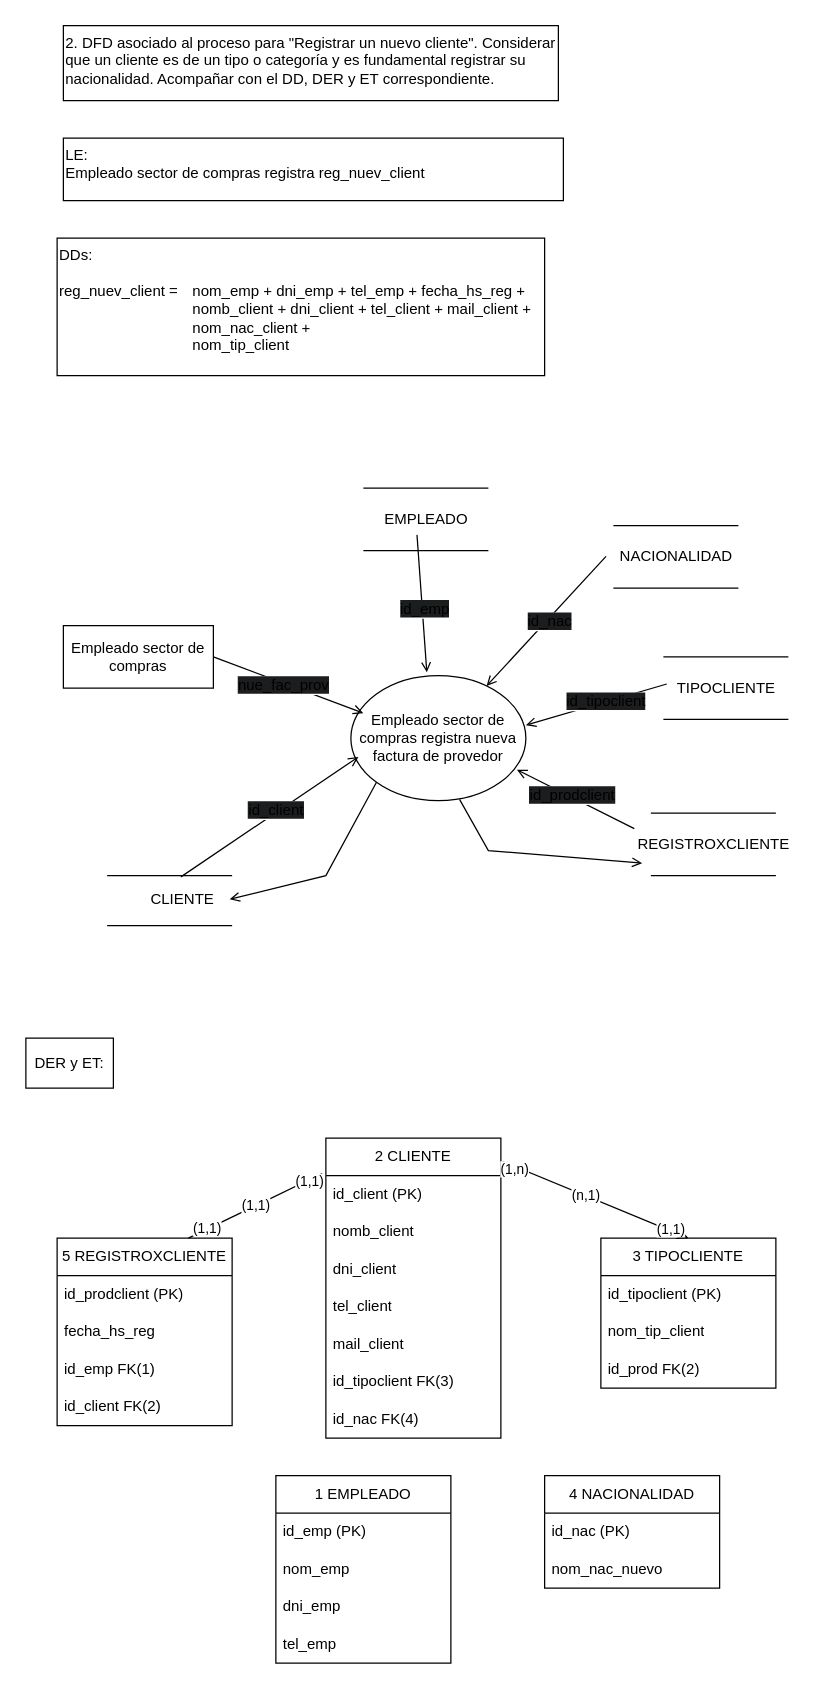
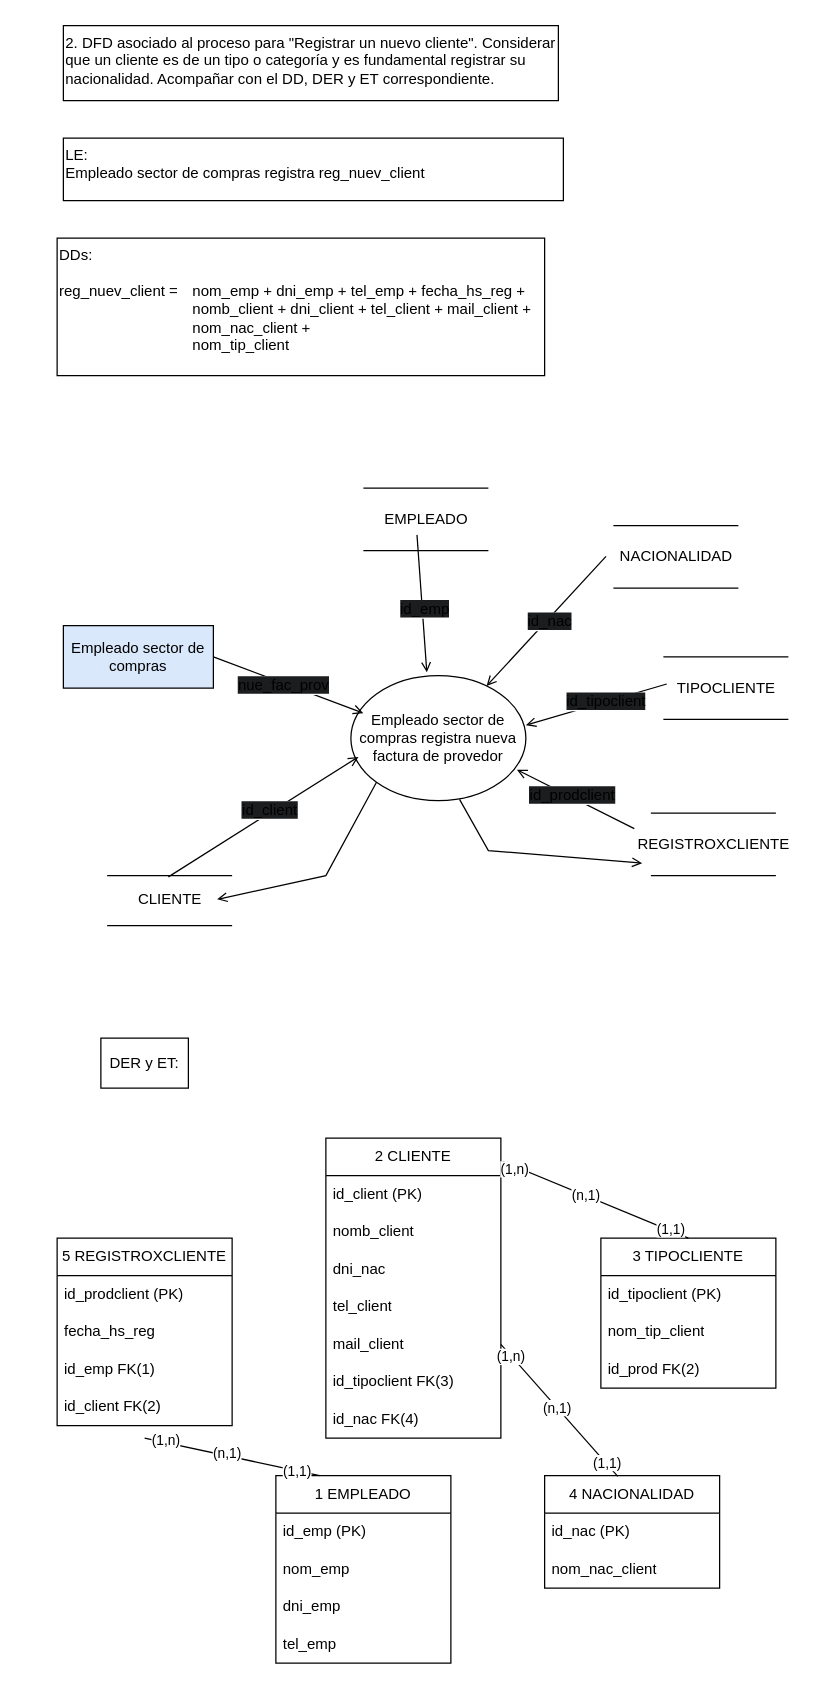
(138, 657) -> (138, 657)
(182, 899) -> (169, 899)
(69, 1063) -> (144, 1063)
(253, 1207) -> none
(680, 1235) -> (685, 1237)
(369, 1269) -> (361, 1269)
none -> (560, 1411)
none -> (232, 1457)
(606, 1569) -> (607, 1569)
